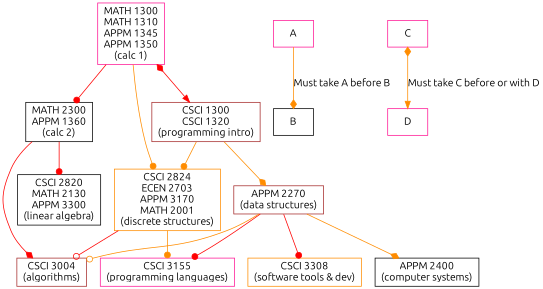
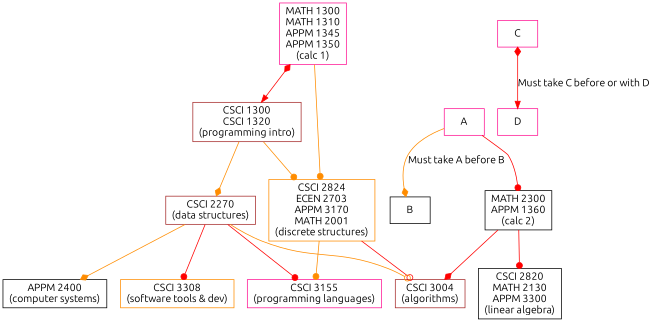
(408, 79) -> (518, 79)
(92, 81) -> (508, 155)
(279, 200) -> (211, 210)
